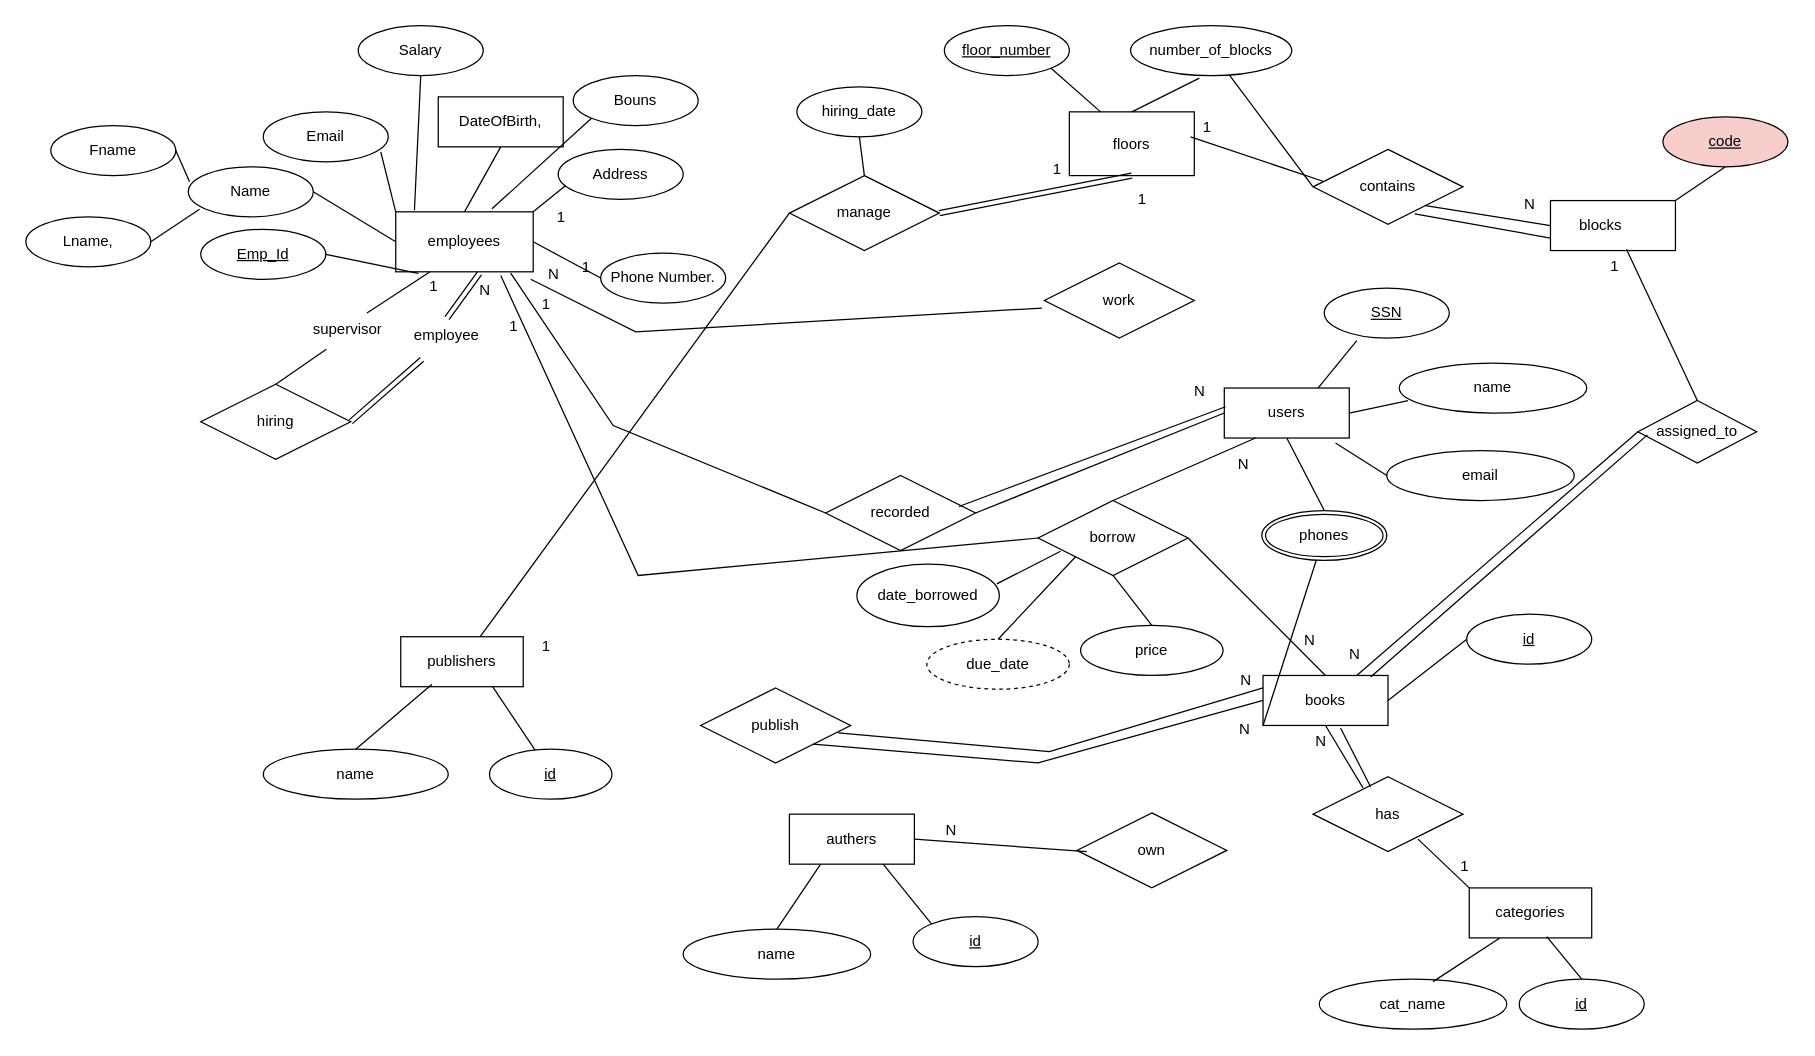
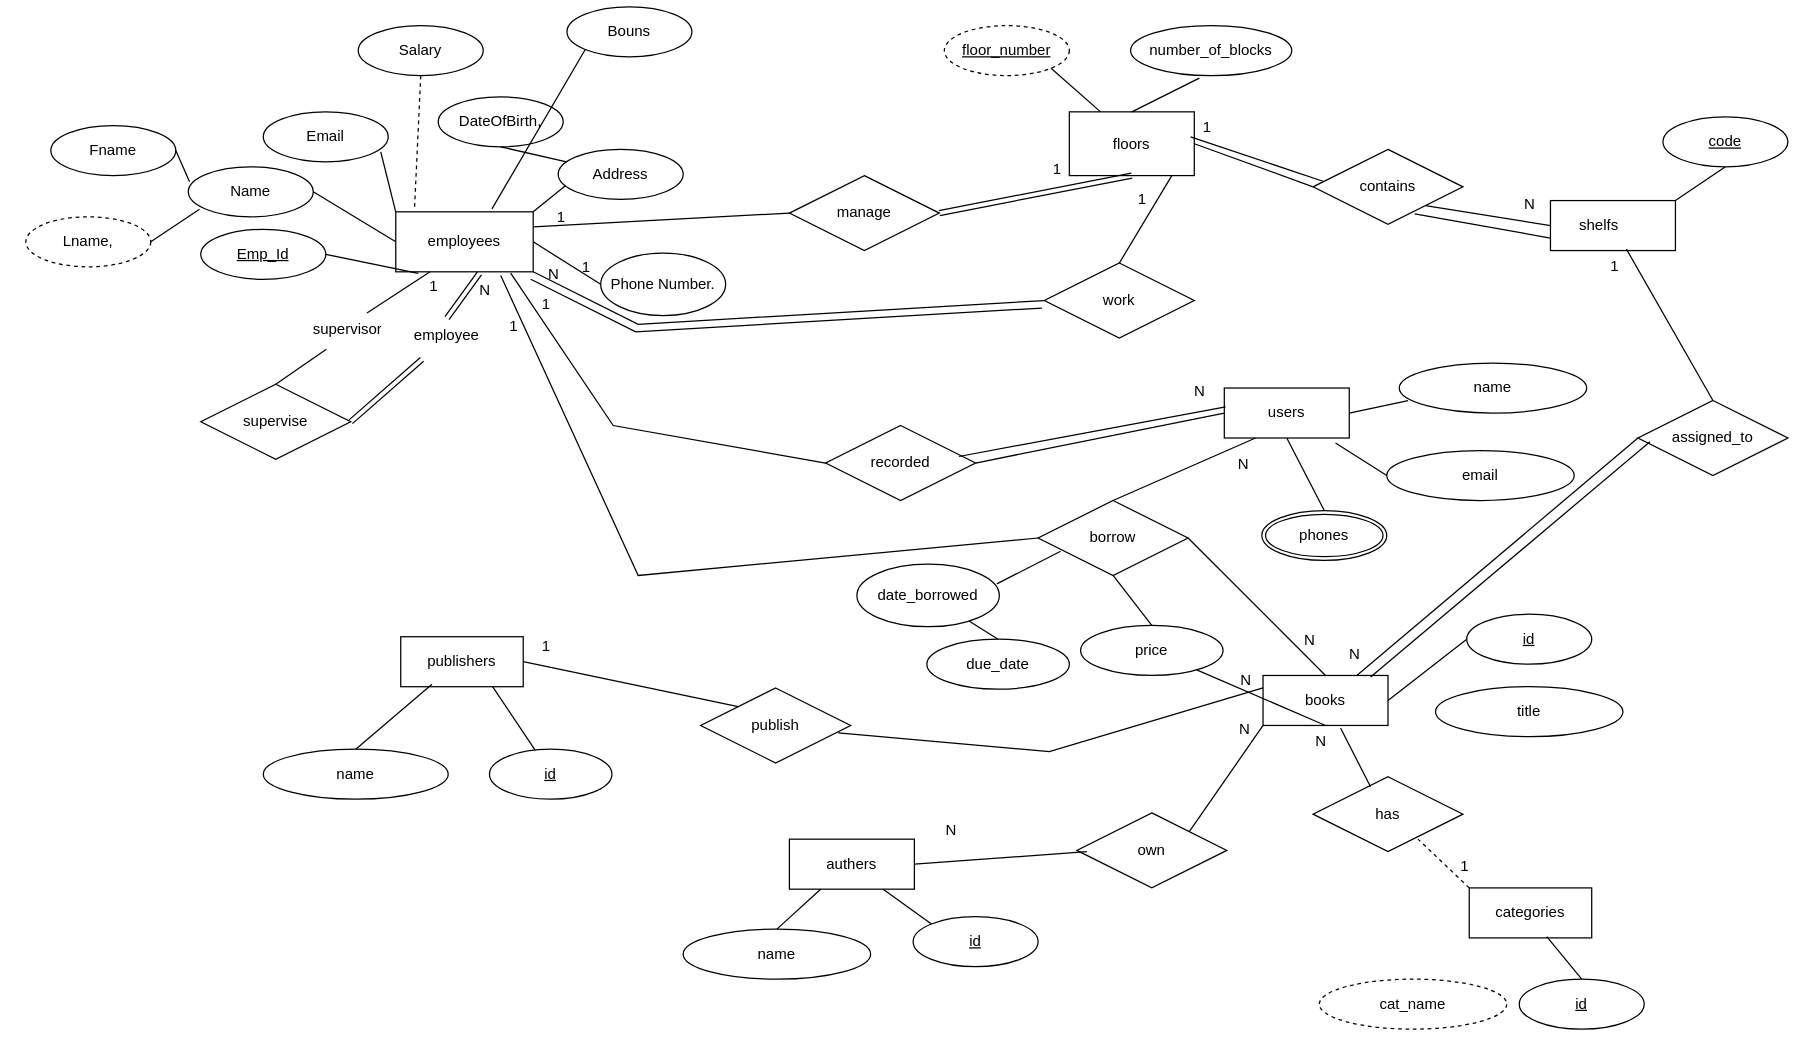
(1007, 51) -> (1007, 51)
(636, 101) -> (629, 32)
(859, 112) -> none
(501, 122) -> (501, 122)
(1266, 123) -> (1254, 165)
(1726, 142) -> (1726, 142)
(417, 143) -> (417, 143)
(862, 156) -> none
(483, 179) -> (533, 154)
none -> (1146, 219)
(1613, 226) -> (1613, 226)
(88, 242) -> (88, 242)
(663, 278) -> (663, 284)
(1387, 313) -> none
none -> (782, 316)
(713, 318) -> (661, 220)
(1338, 364) -> none
(276, 422) -> (276, 422)
(1698, 432) -> (1713, 438)
(901, 513) -> (901, 463)
(1037, 598) -> (984, 630)
(1290, 644) -> (1227, 778)
(998, 664) -> (998, 664)
none -> (631, 684)
none -> (1529, 712)
(1344, 757) -> (1261, 698)
(1042, 762) -> none
(852, 839) -> (852, 864)
(1443, 863) -> (1443, 863)
(1466, 960) -> none
(1413, 1004) -> (1413, 1004)
